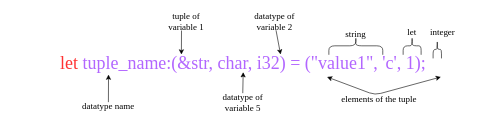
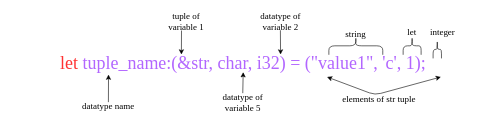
(275, 21) -> (281, 21)
(380, 96) -> (380, 96)
